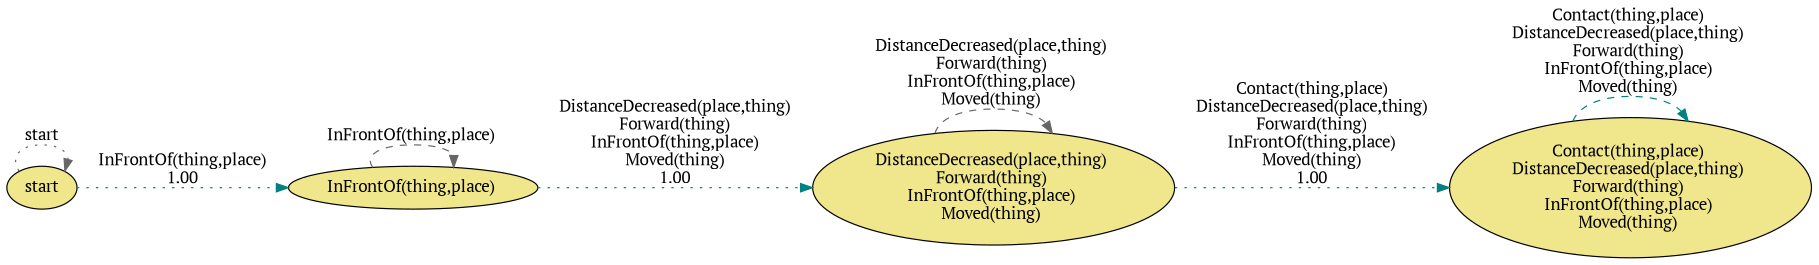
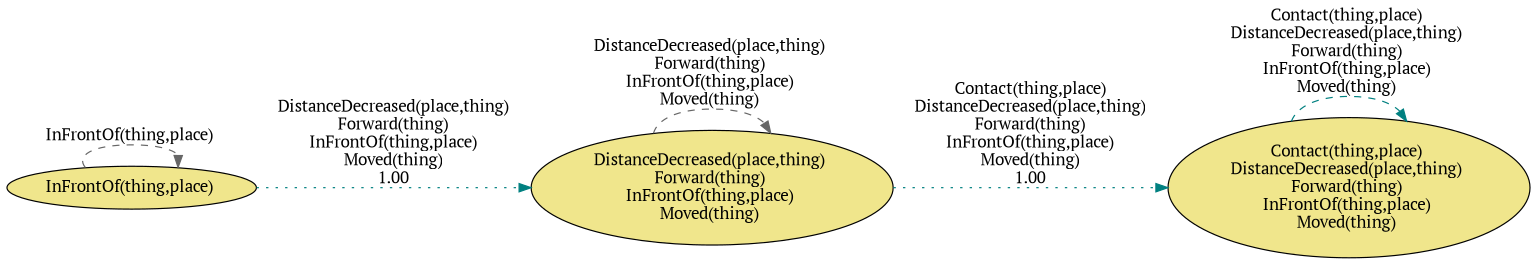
(42, 188) -> none
